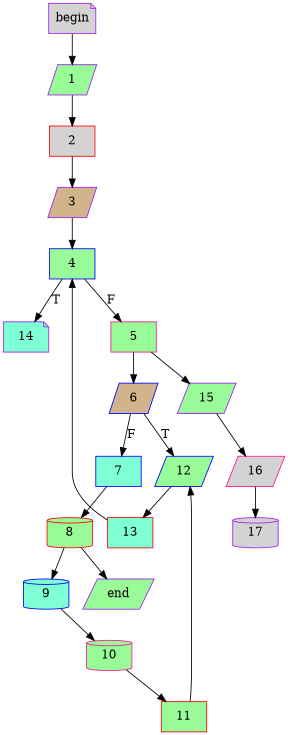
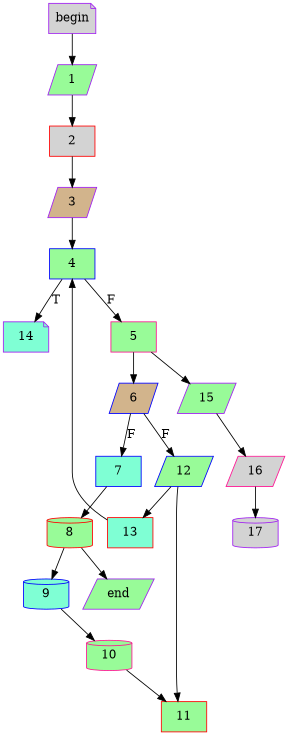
(166, 435) -> (166, 435)
(192, 598) -> (176, 590)
